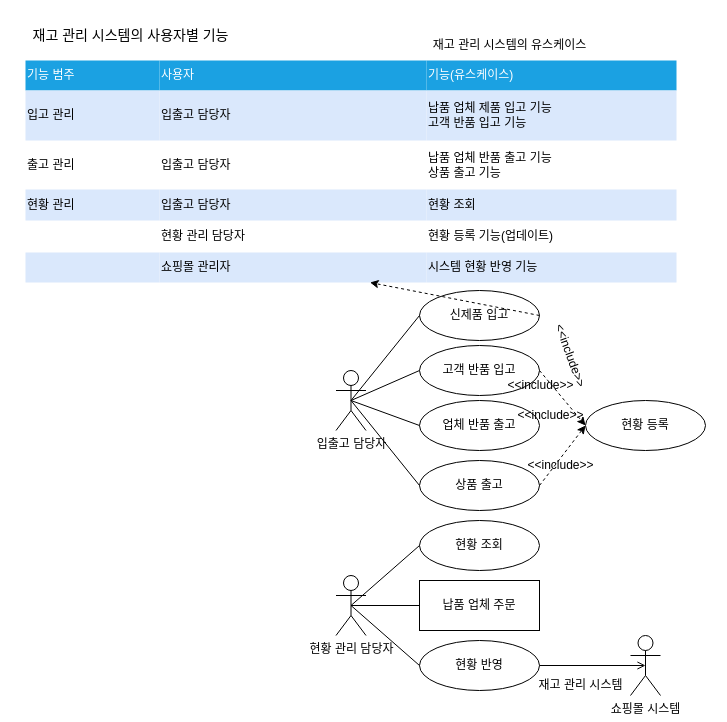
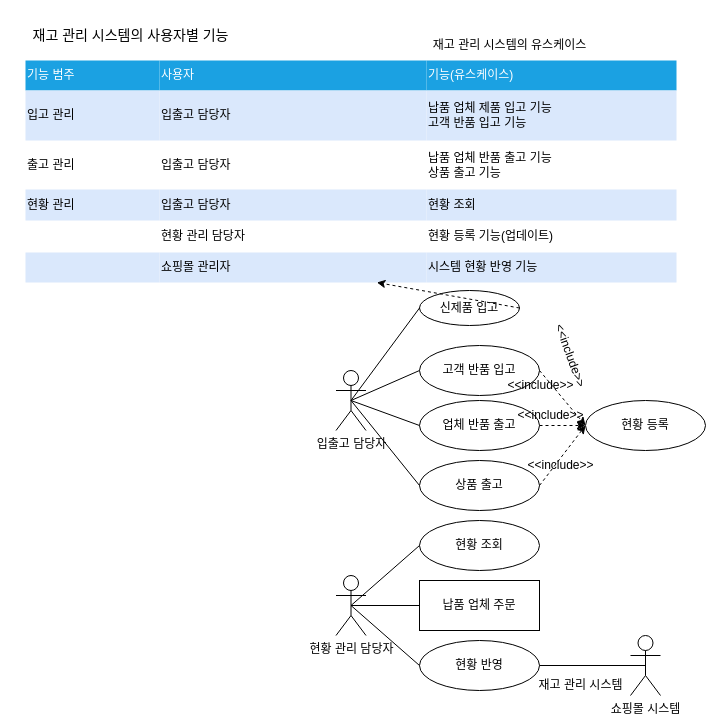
(480, 316) -> (470, 308)
none -> (559, 426)
(639, 666) -> (639, 666)
